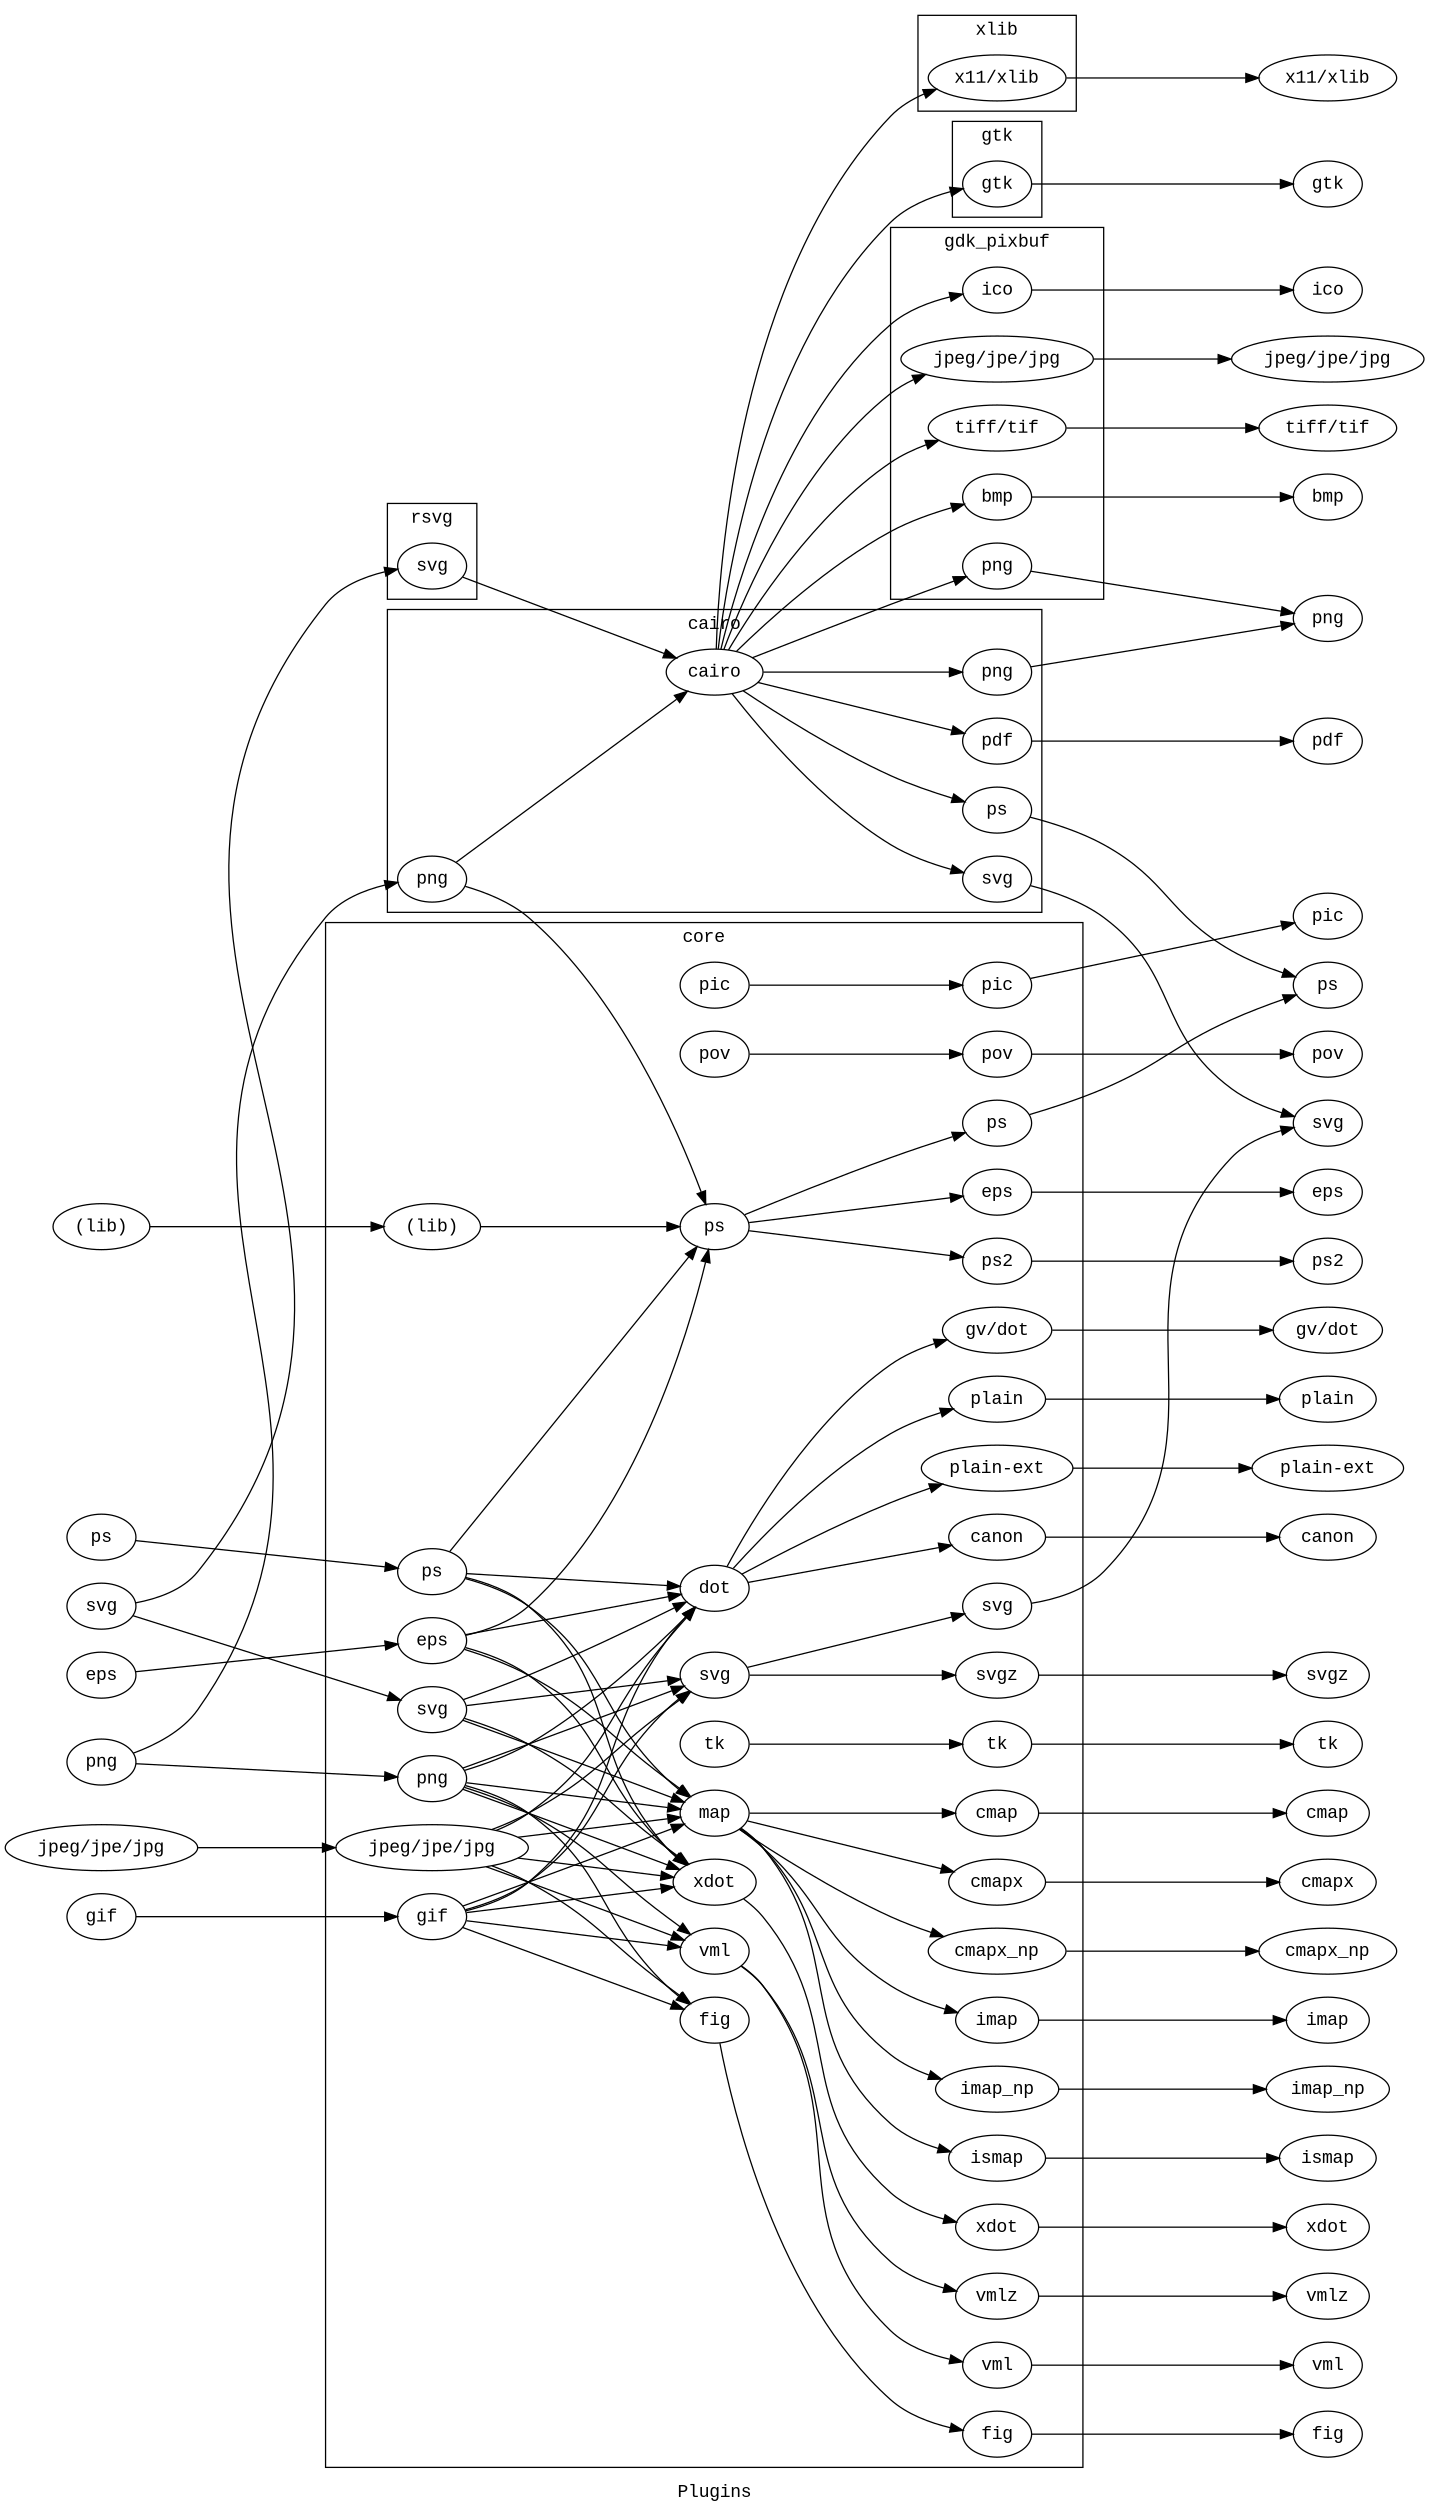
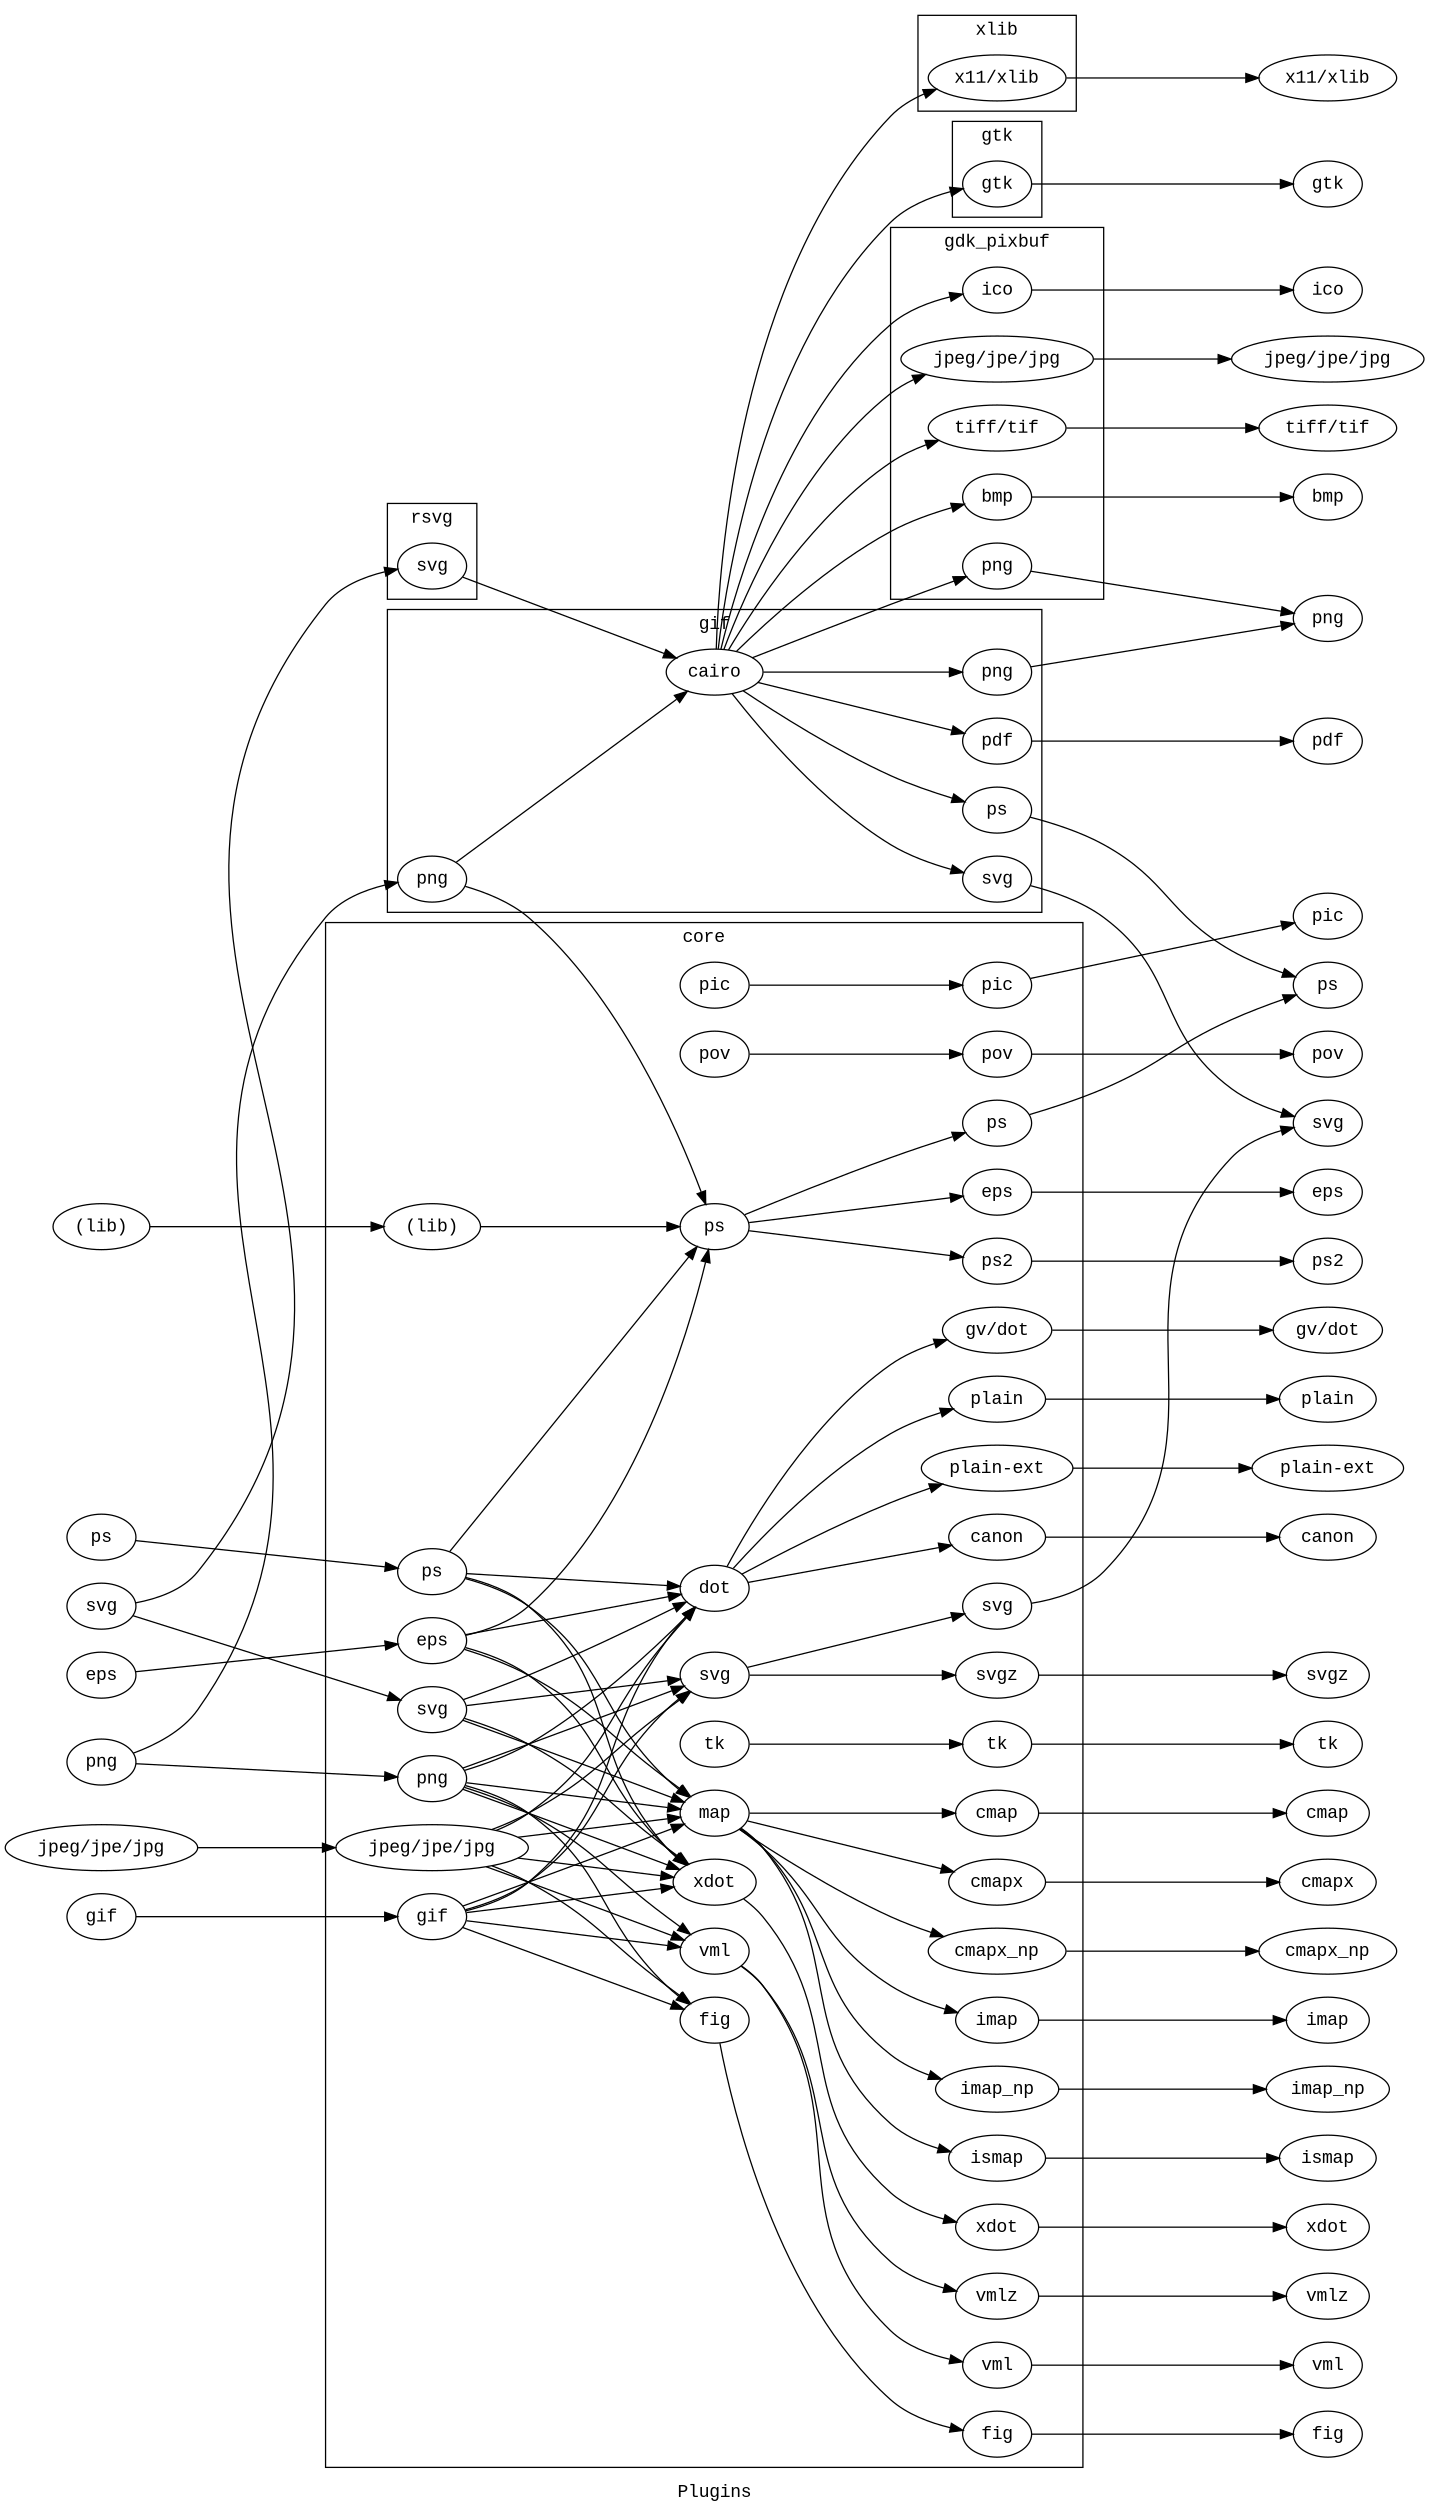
(715, 624) -> (715, 624)
